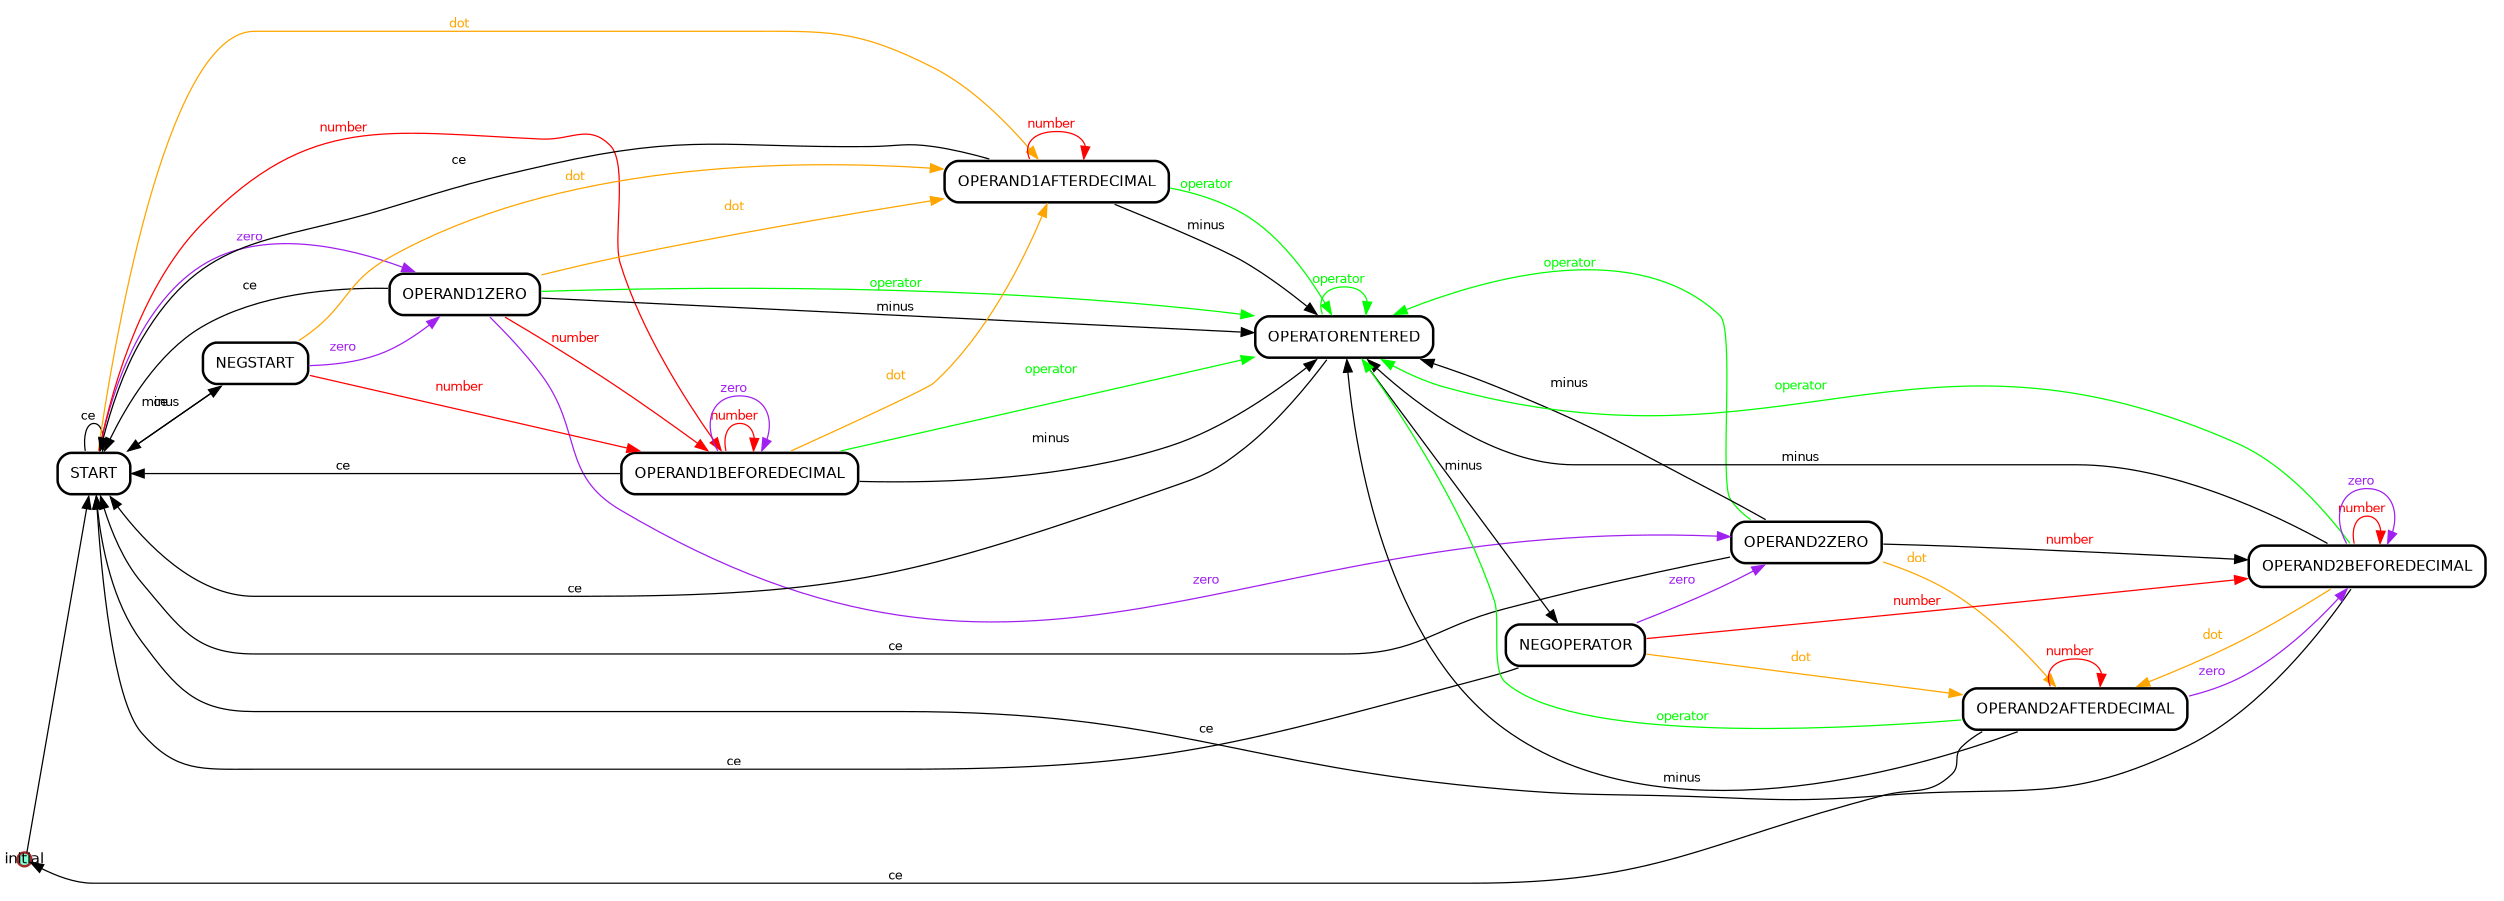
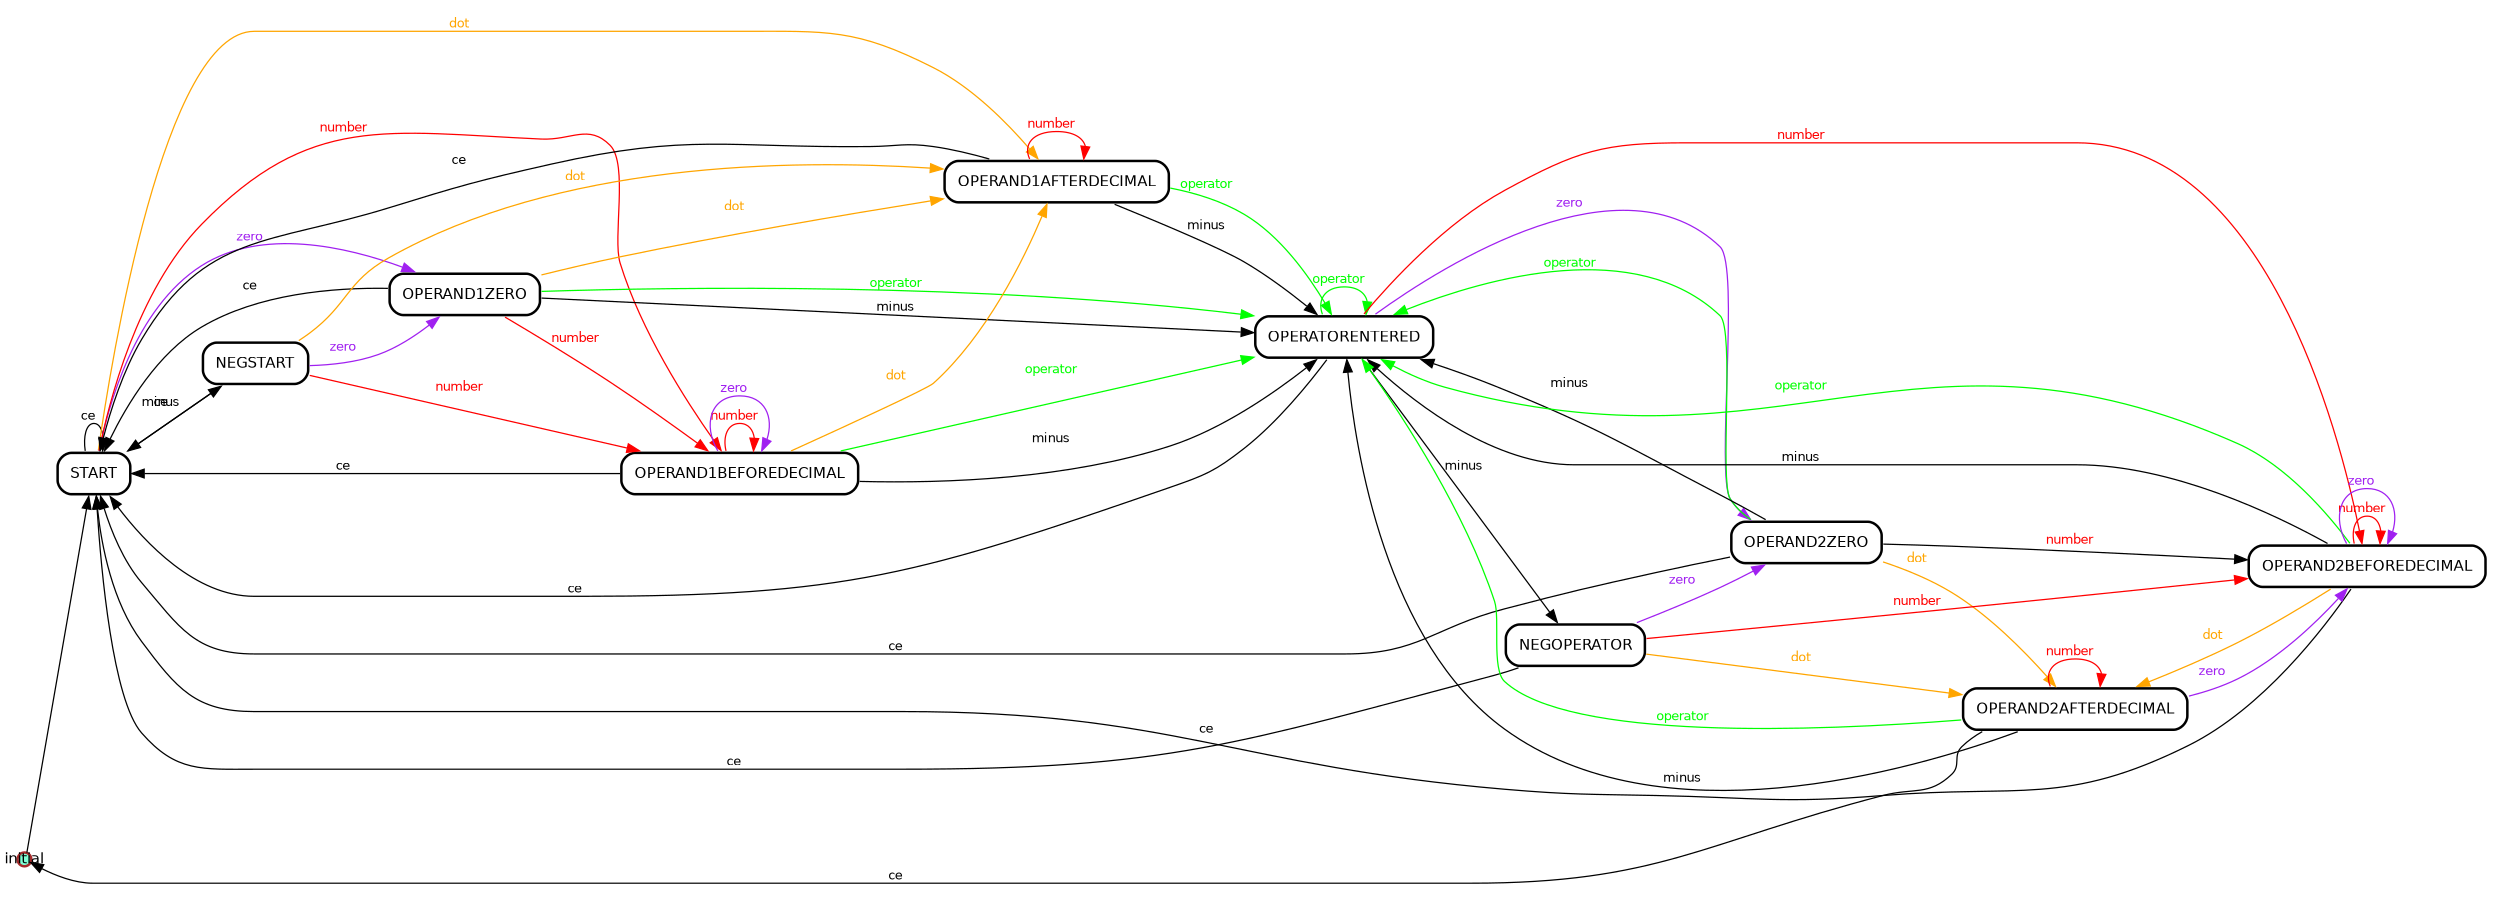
none -> (1950, 143)
(1043, 619) -> (1674, 219)
